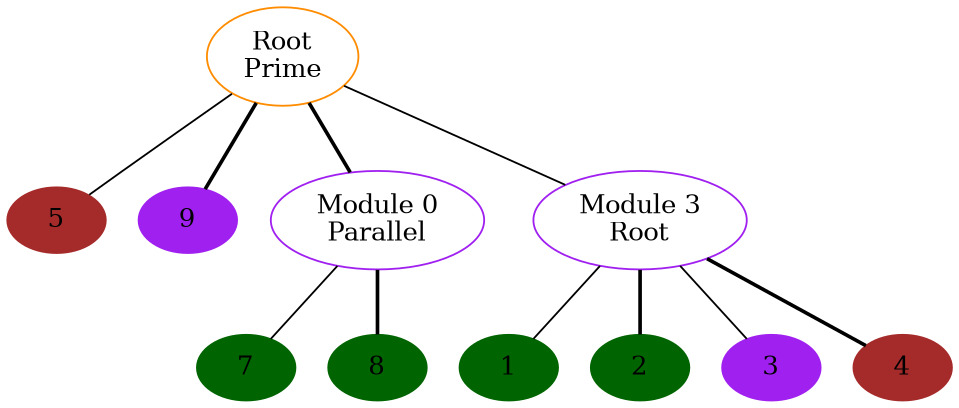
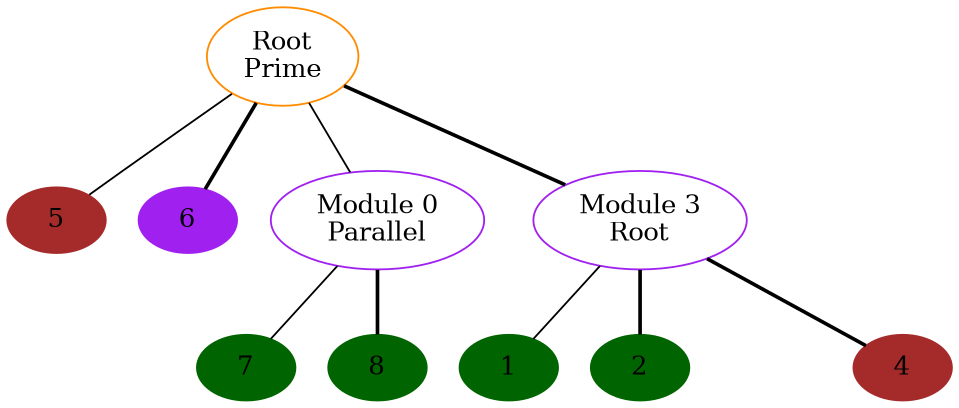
(455, 135) -> (455, 135)
(330, 138) -> (330, 138)
(188, 220) -> (188, 220)
(771, 368) -> none
